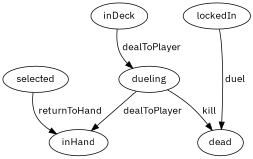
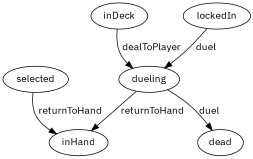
(223, 75) -> (190, 47)
(153, 111) -> (153, 111)
(209, 111) -> (209, 111)
